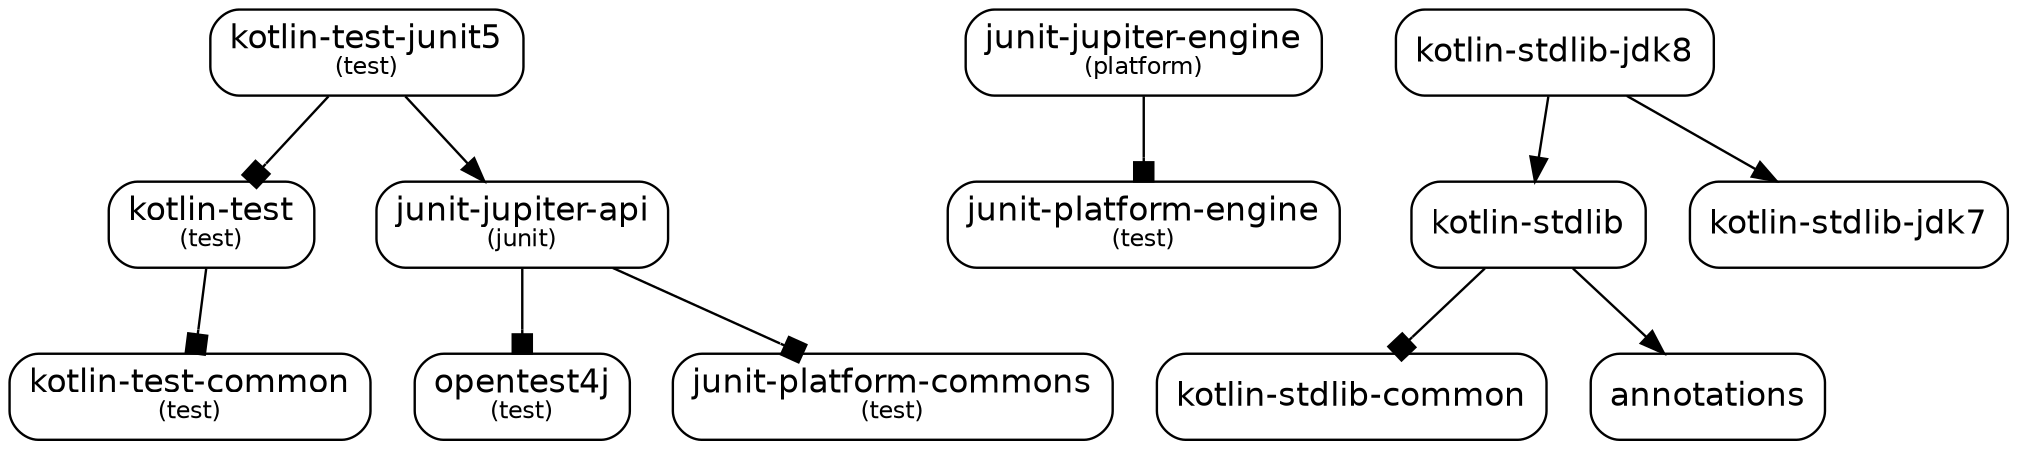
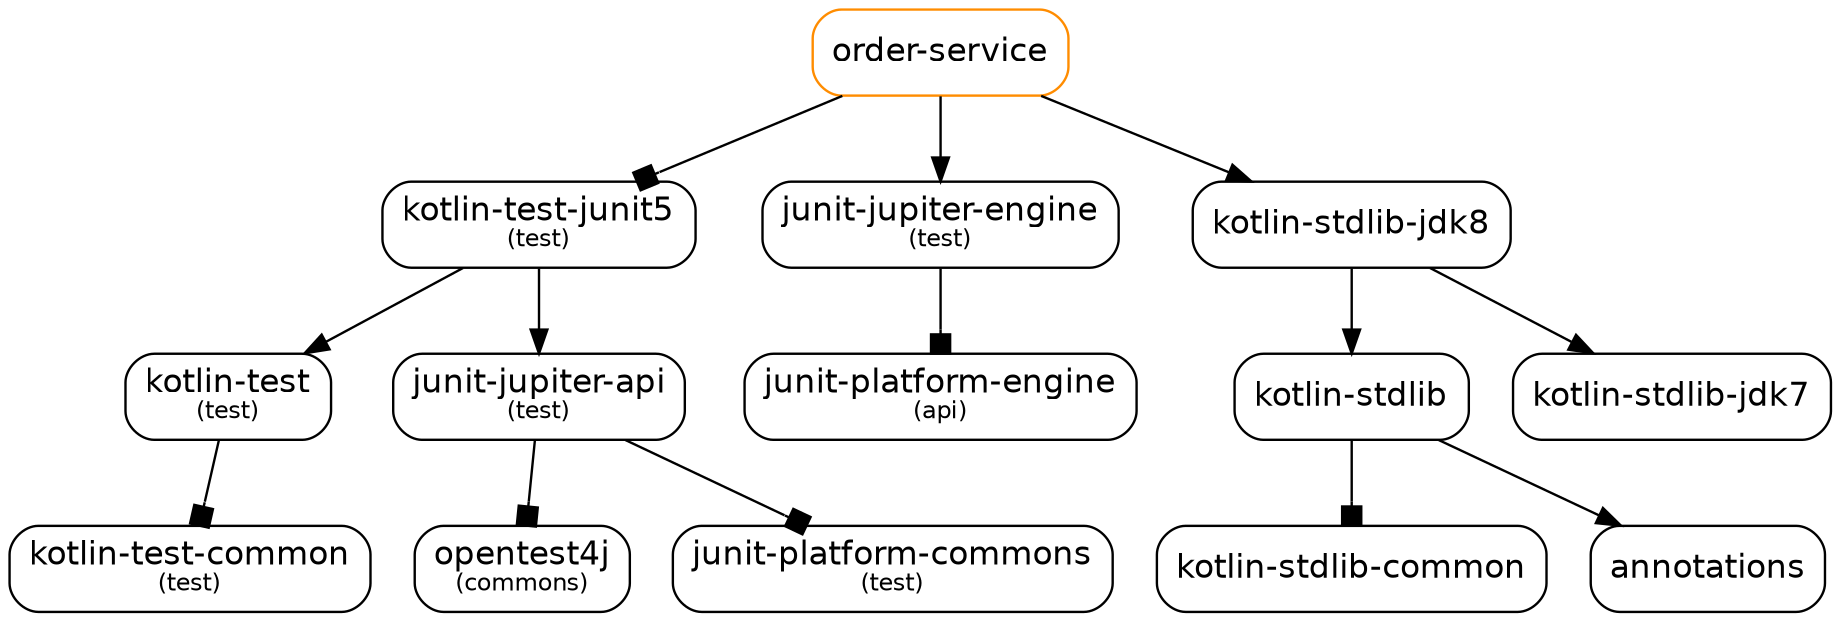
none -> (941, 53)
(1144, 67) -> (941, 239)
(297, 130) -> (394, 305)
(522, 239) -> (539, 411)
(1144, 239) -> (941, 411)
(522, 411) -> (522, 583)
